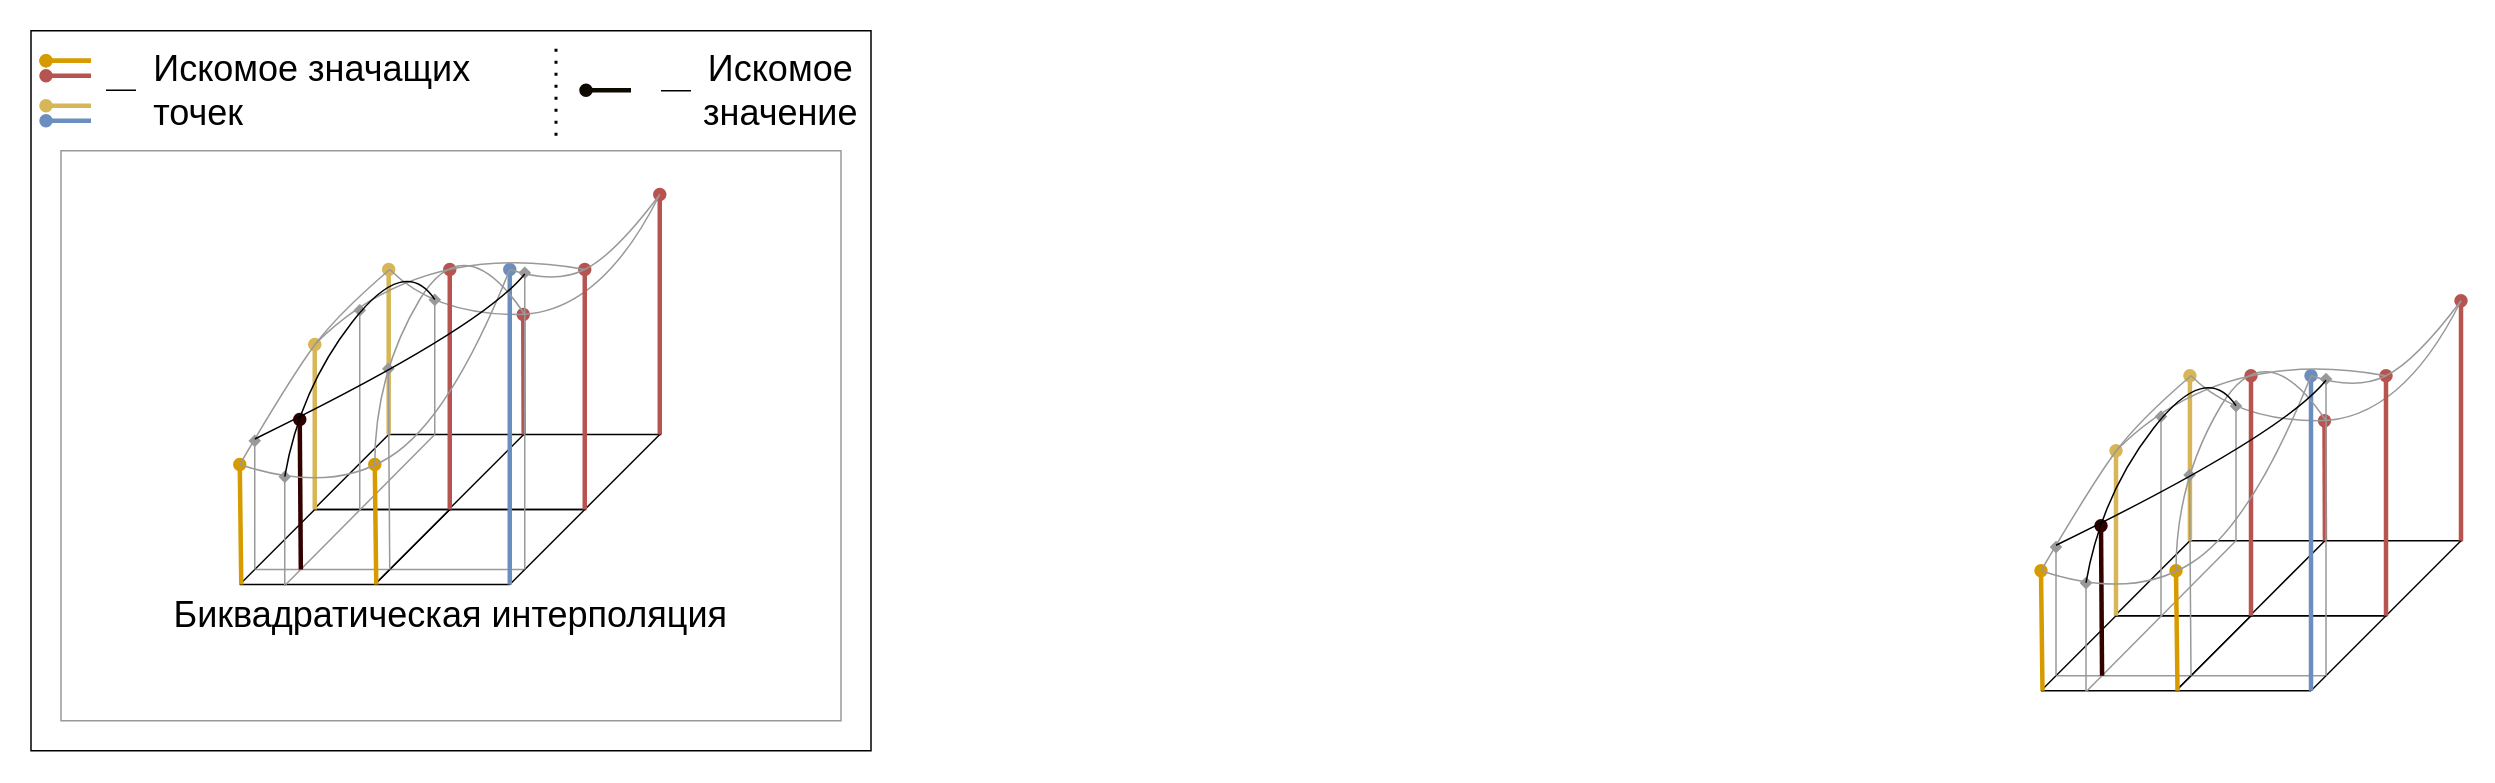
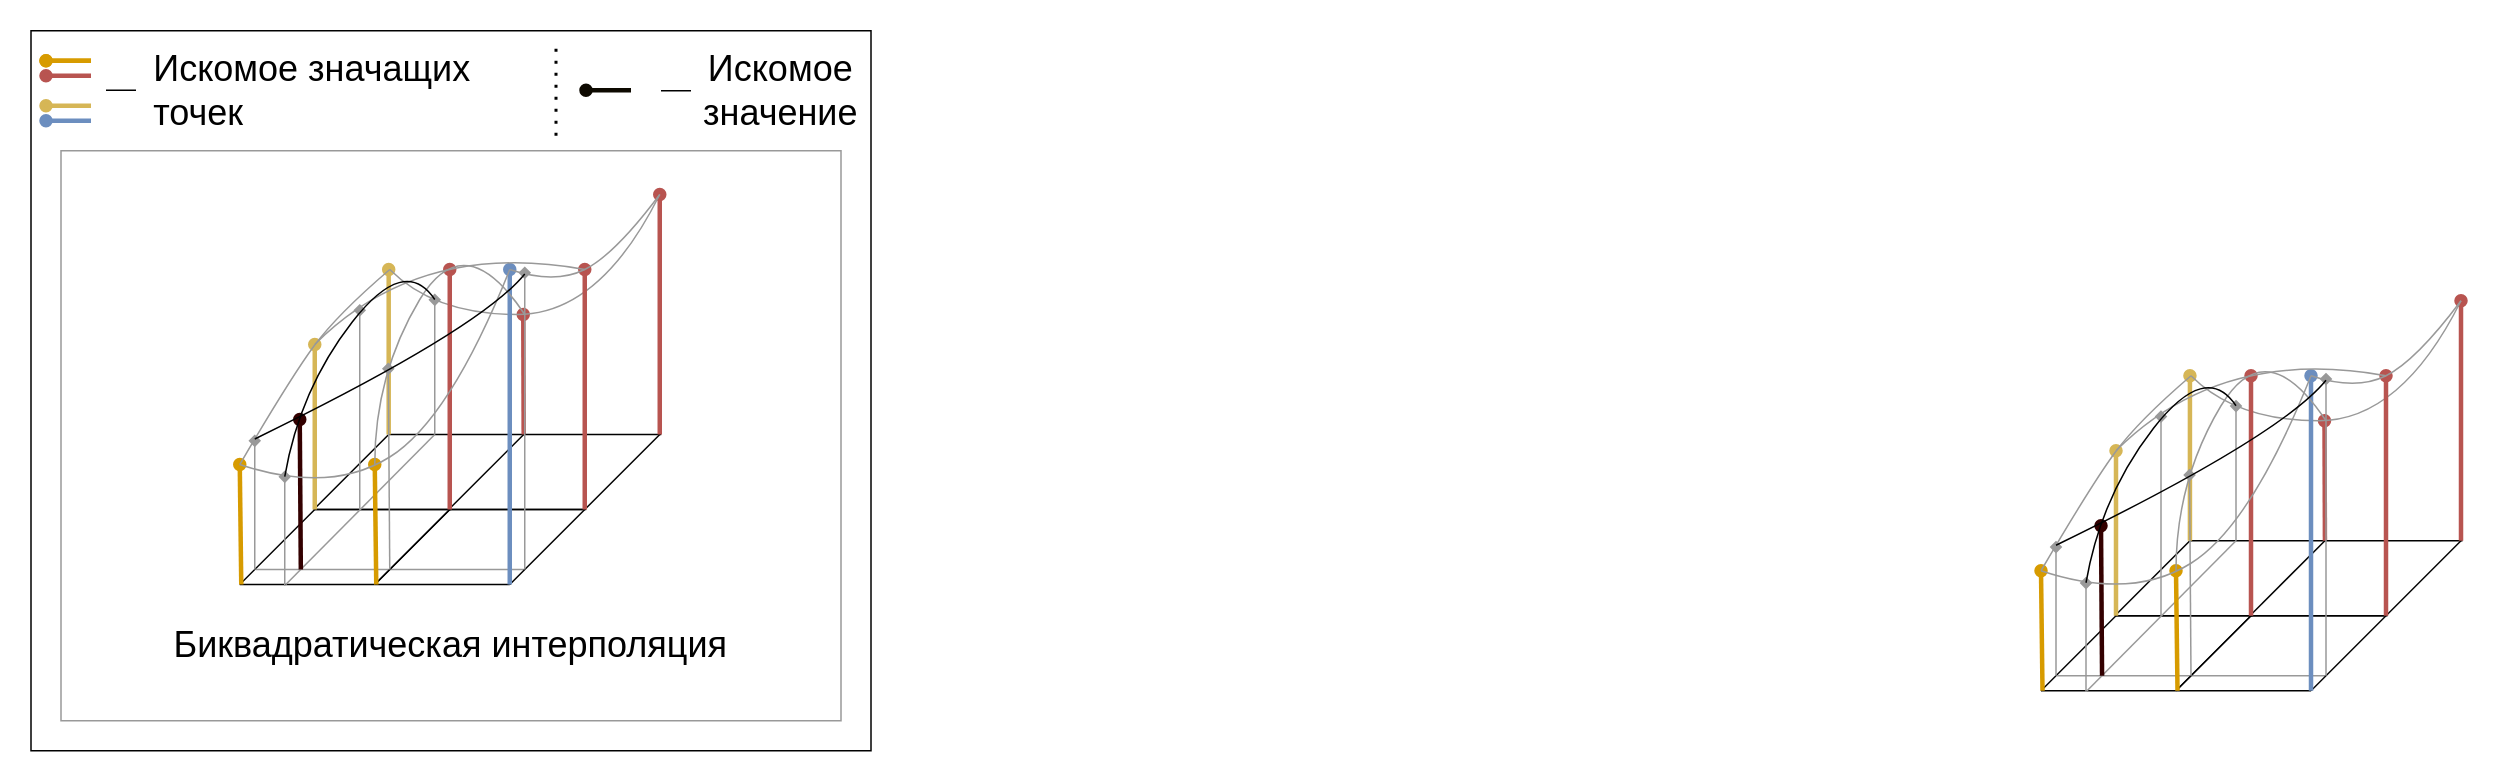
(451, 616) -> (451, 646)
